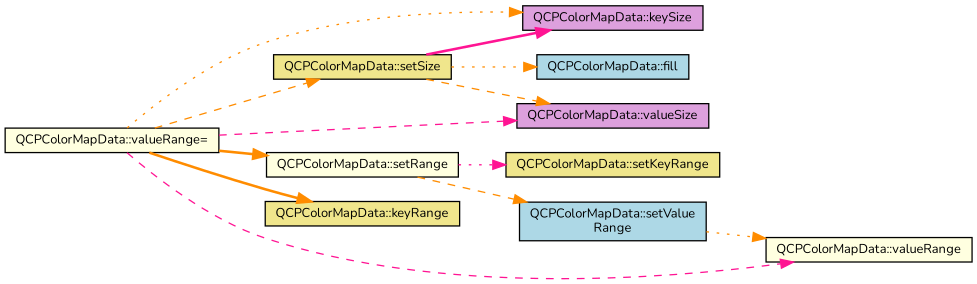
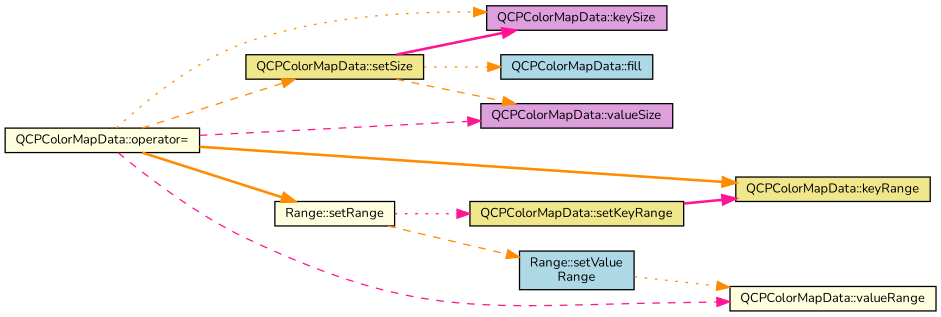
(112, 140) -> (102, 140)
(362, 165) -> (335, 214)
none -> (703, 202)
(613, 221) -> (577, 270)
